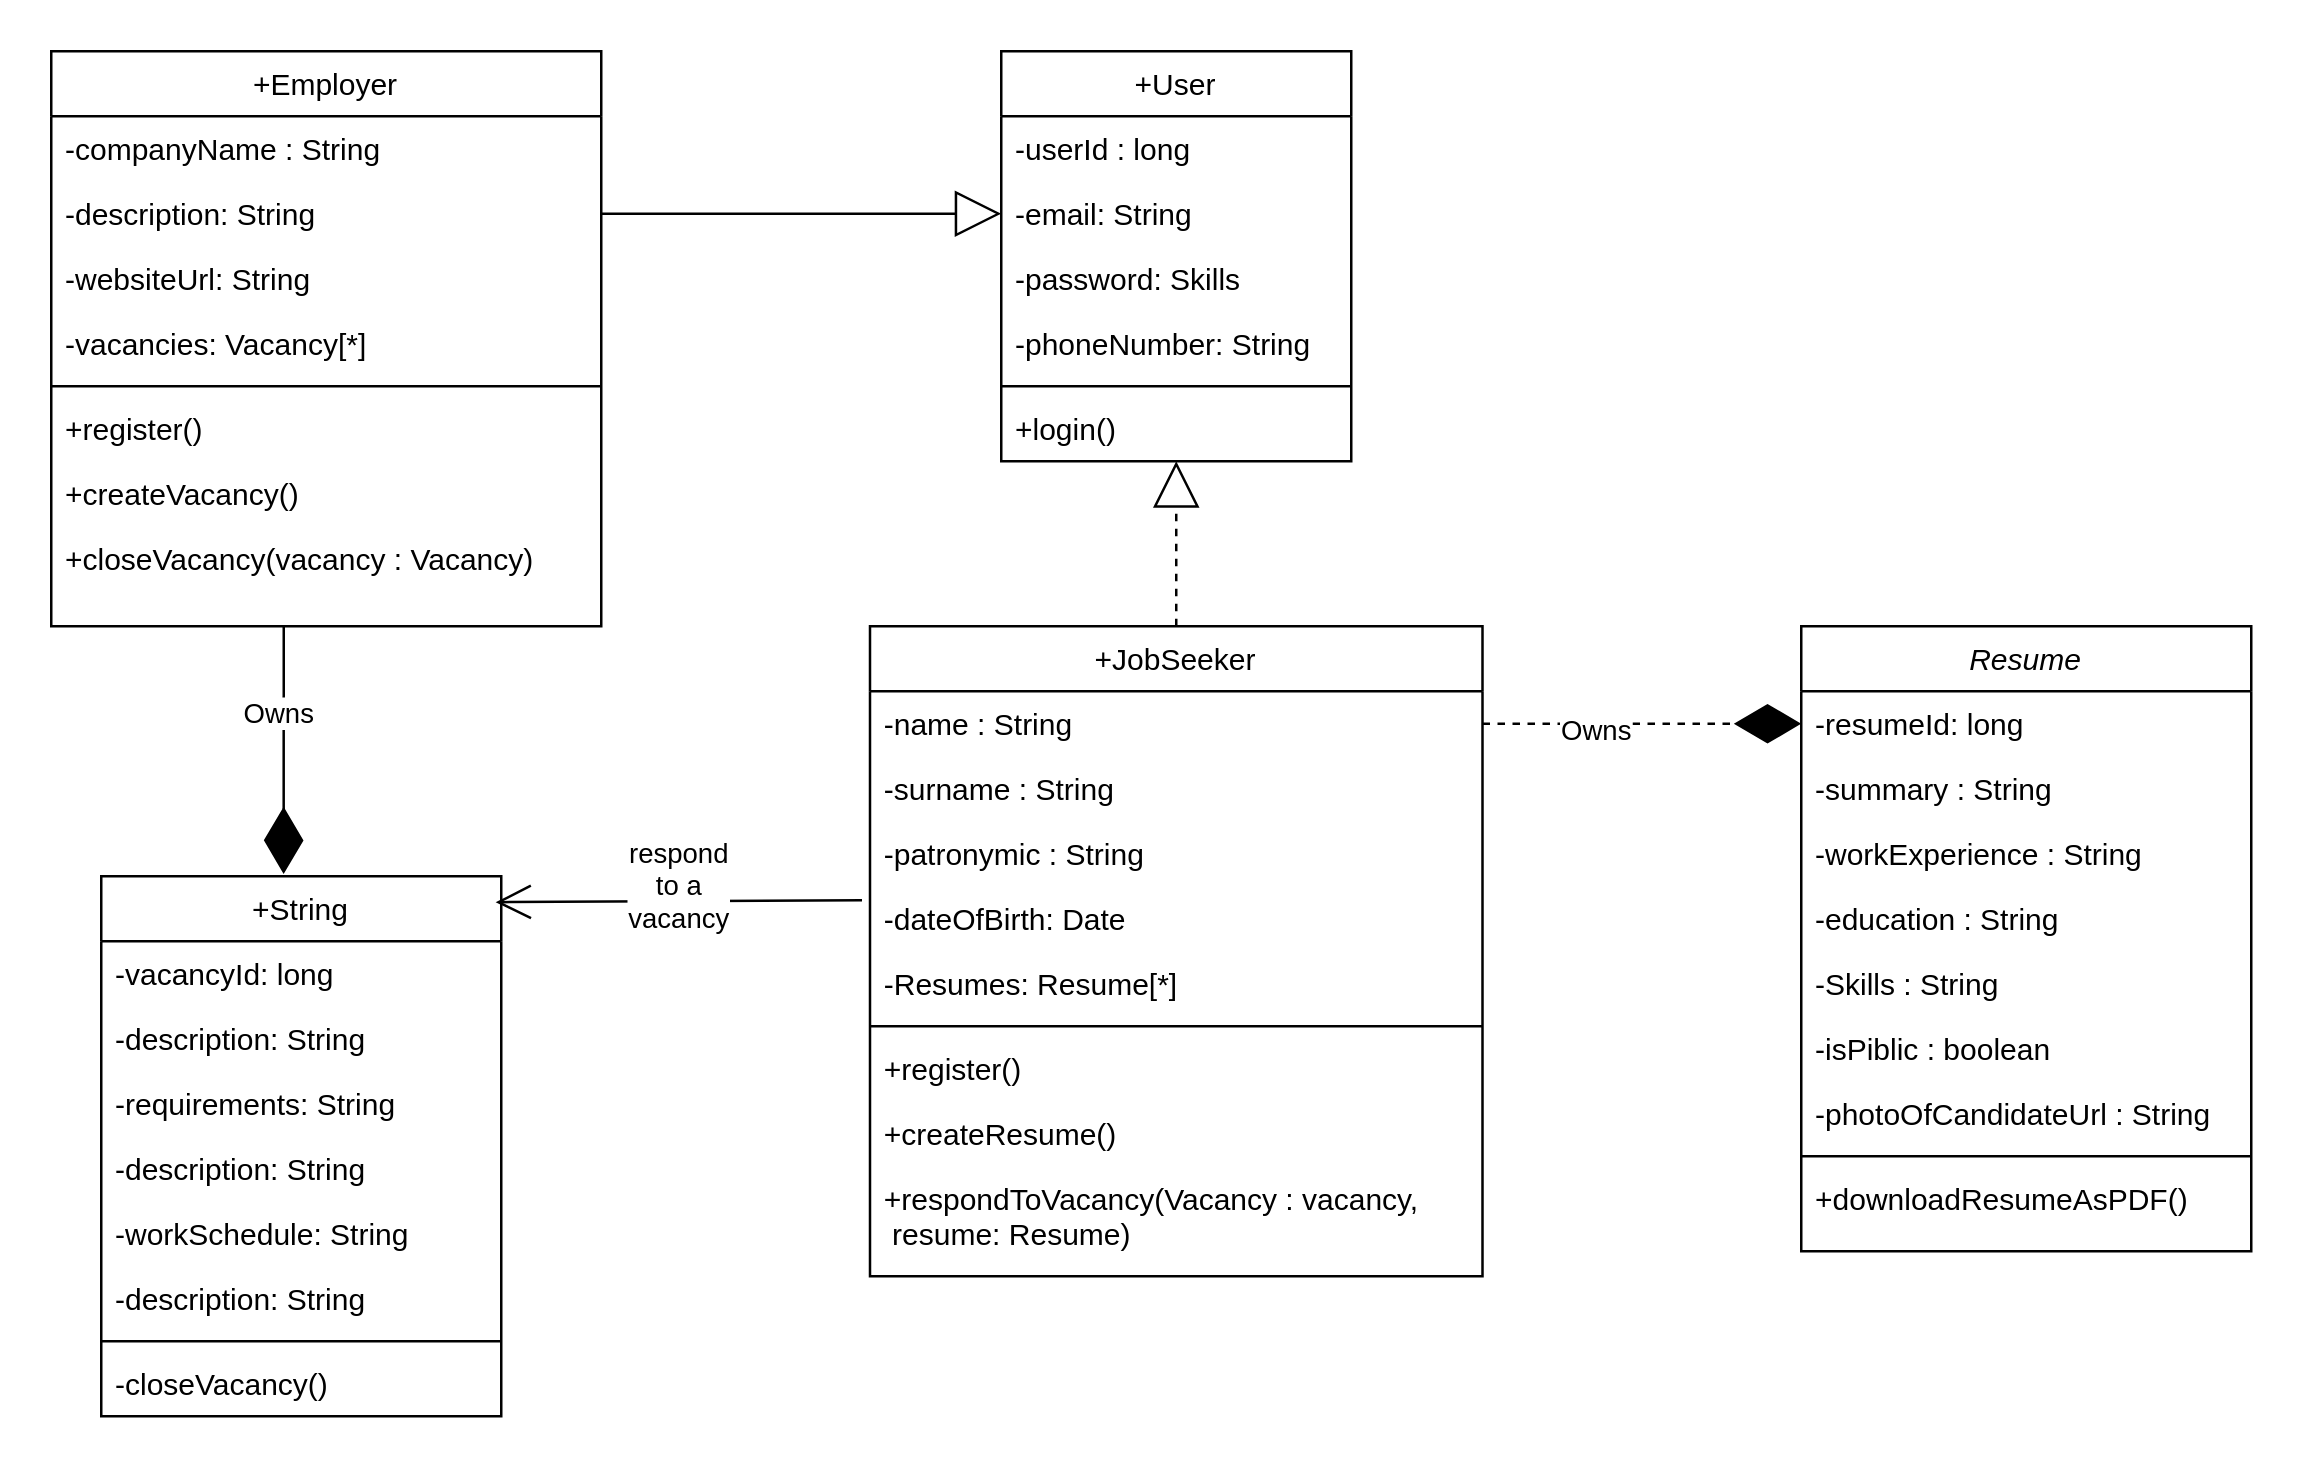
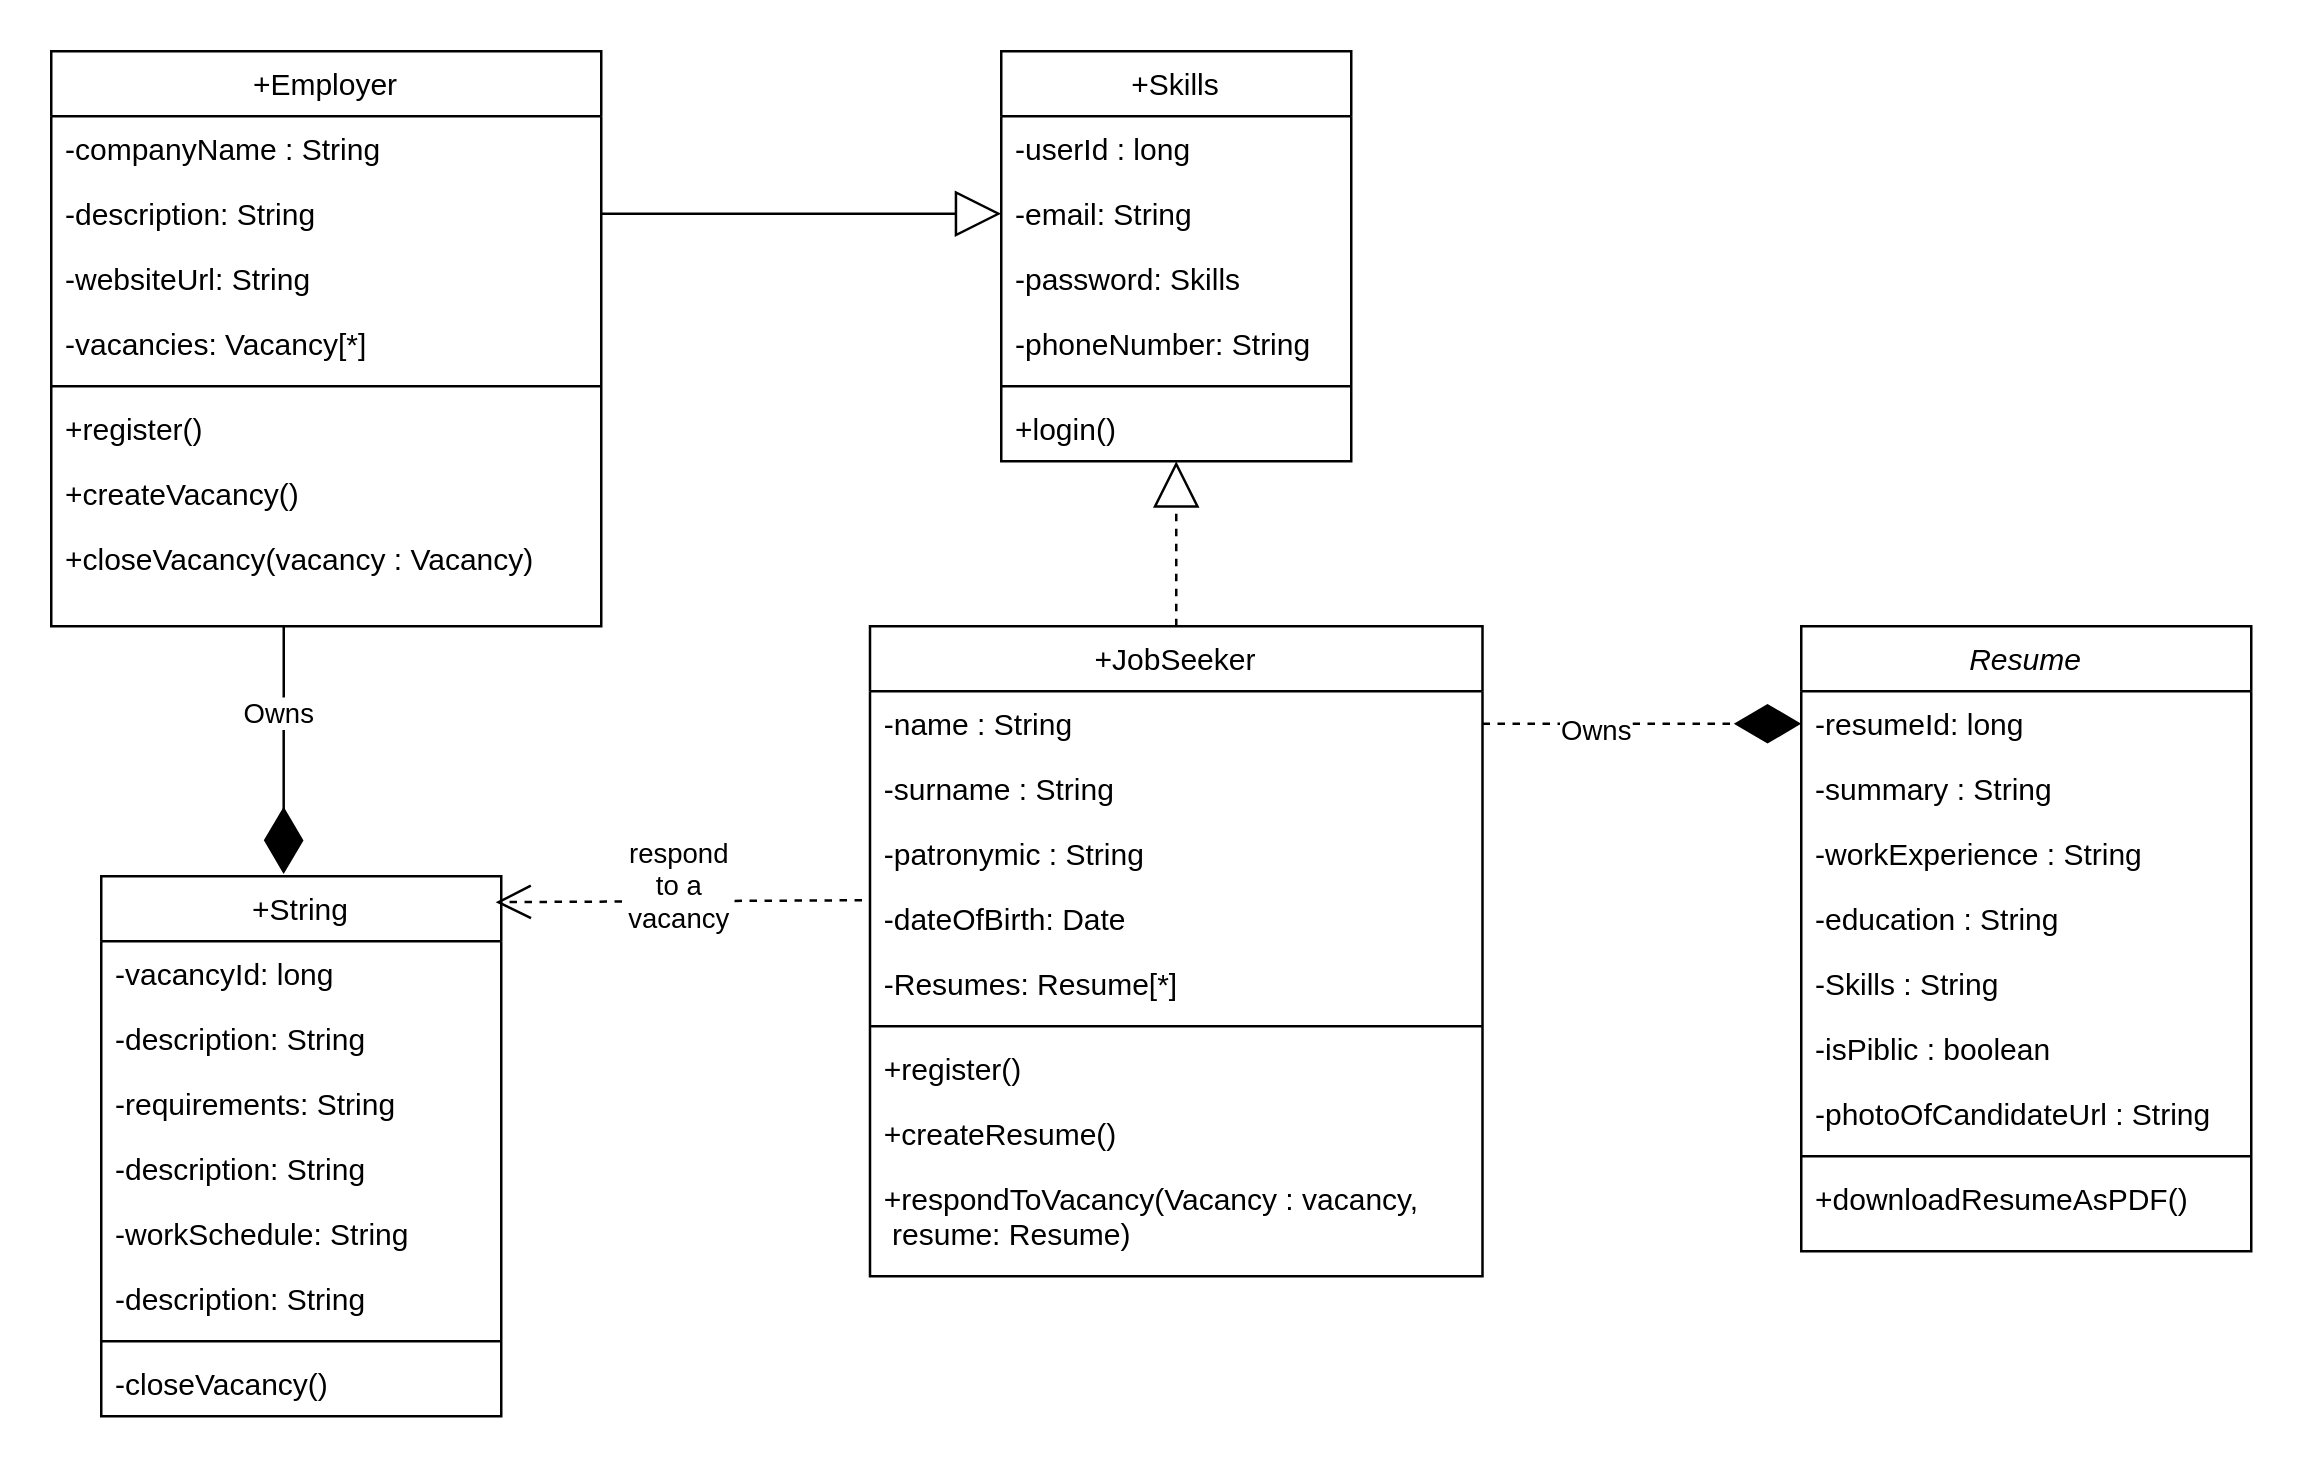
(1175, 85) -> (1175, 85)
(792, 901) -> (792, 901)
